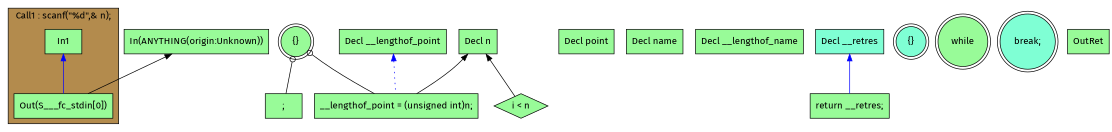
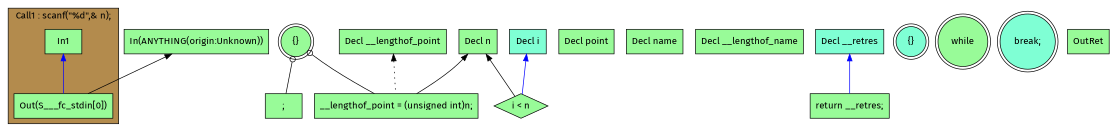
none -> (528, 42)
(395, 77) -> (395, 77)
